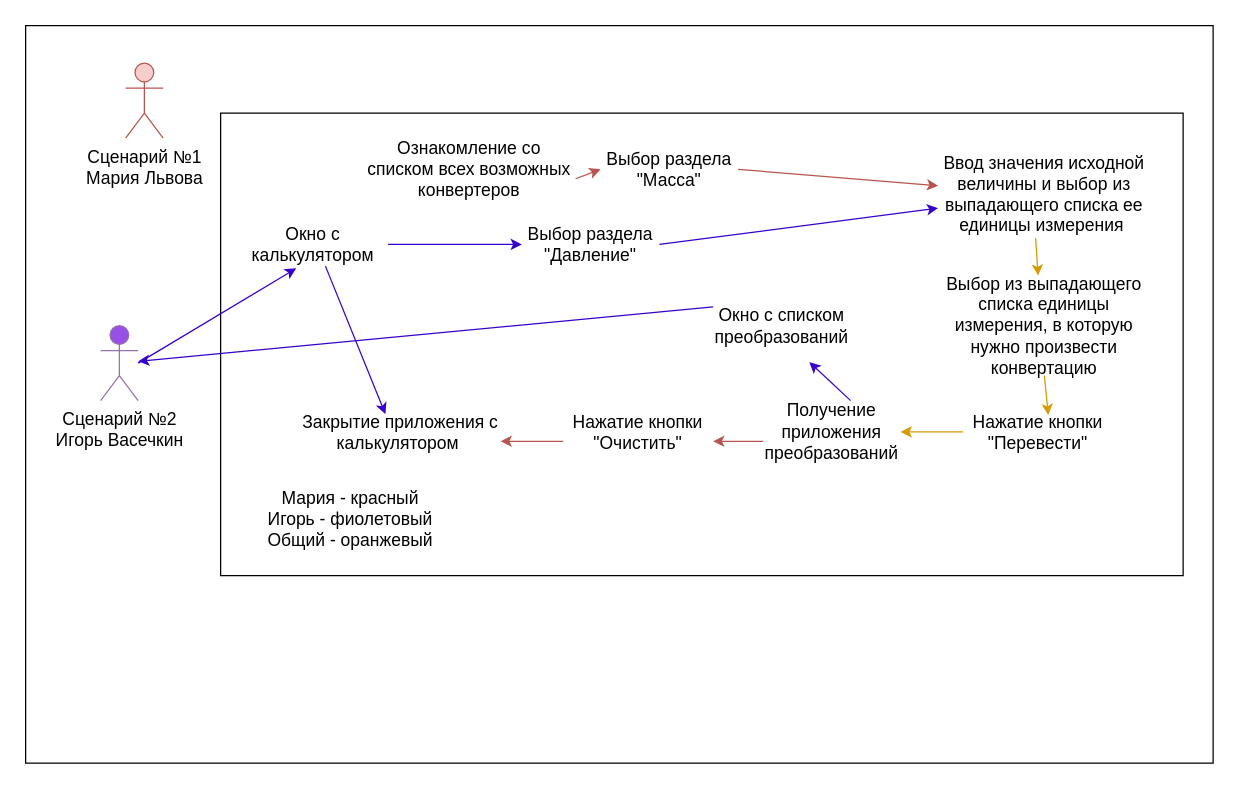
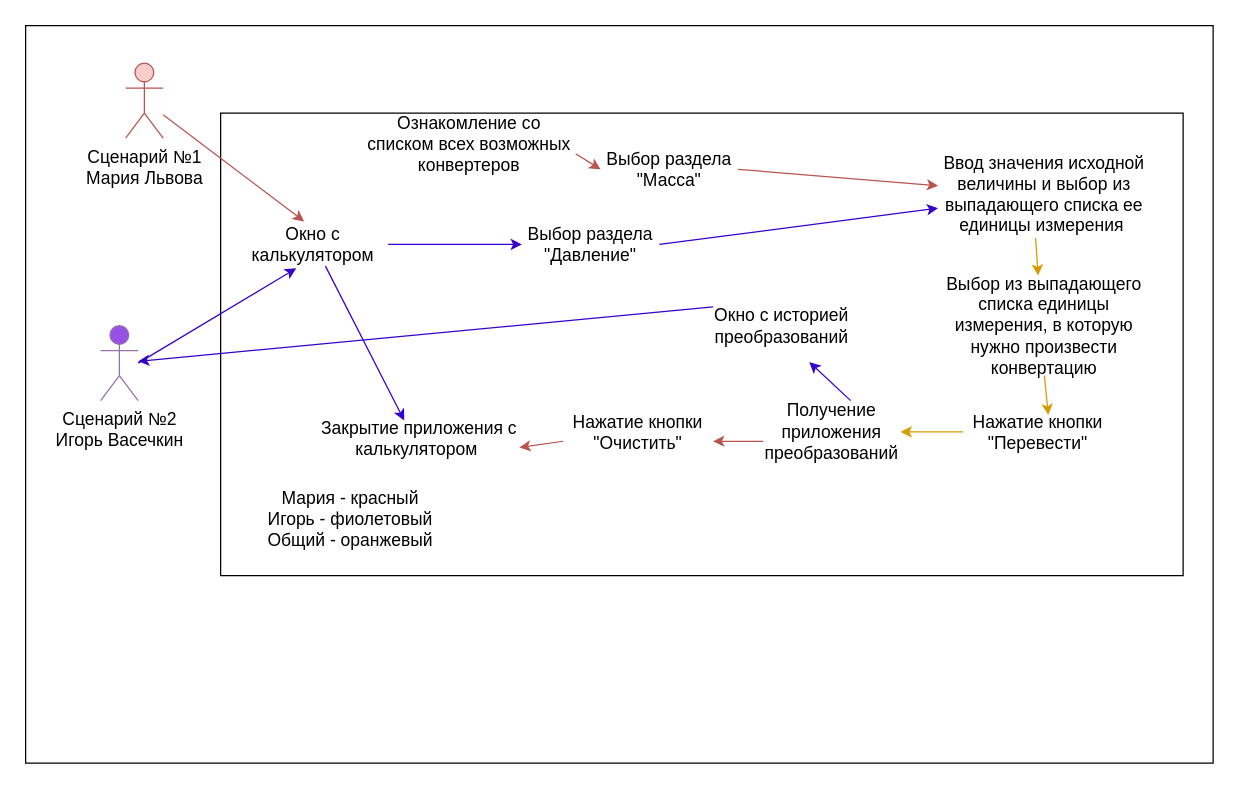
none -> (230, 166)
(469, 169) -> (469, 144)
(782, 326) -> (782, 326)
(401, 432) -> (419, 438)
